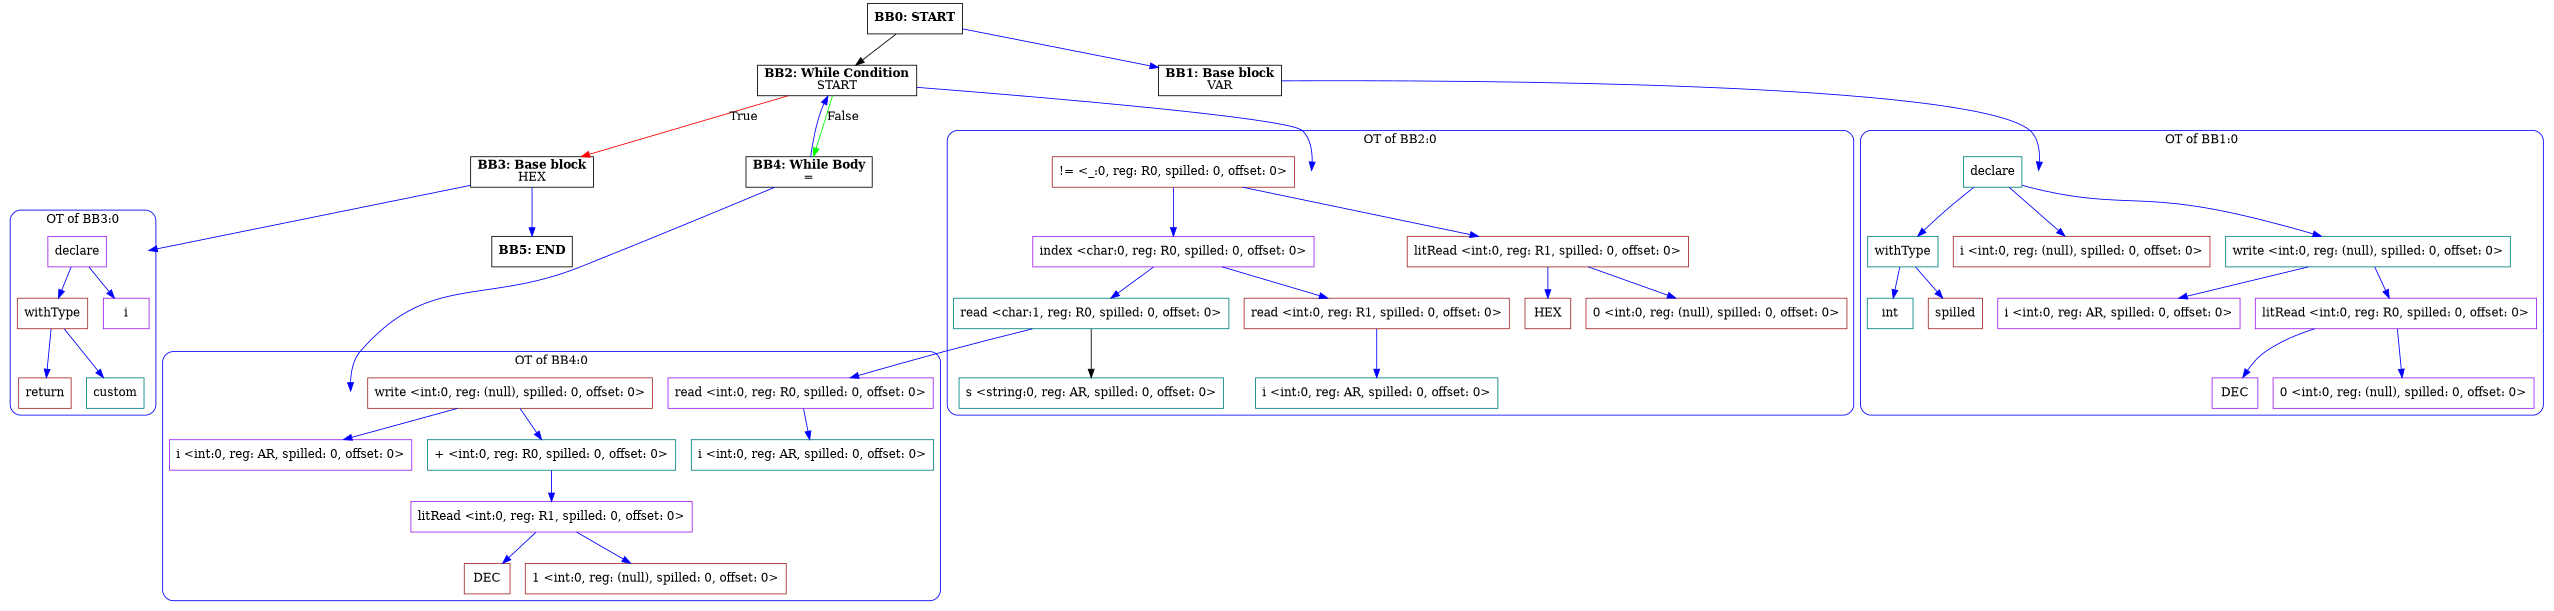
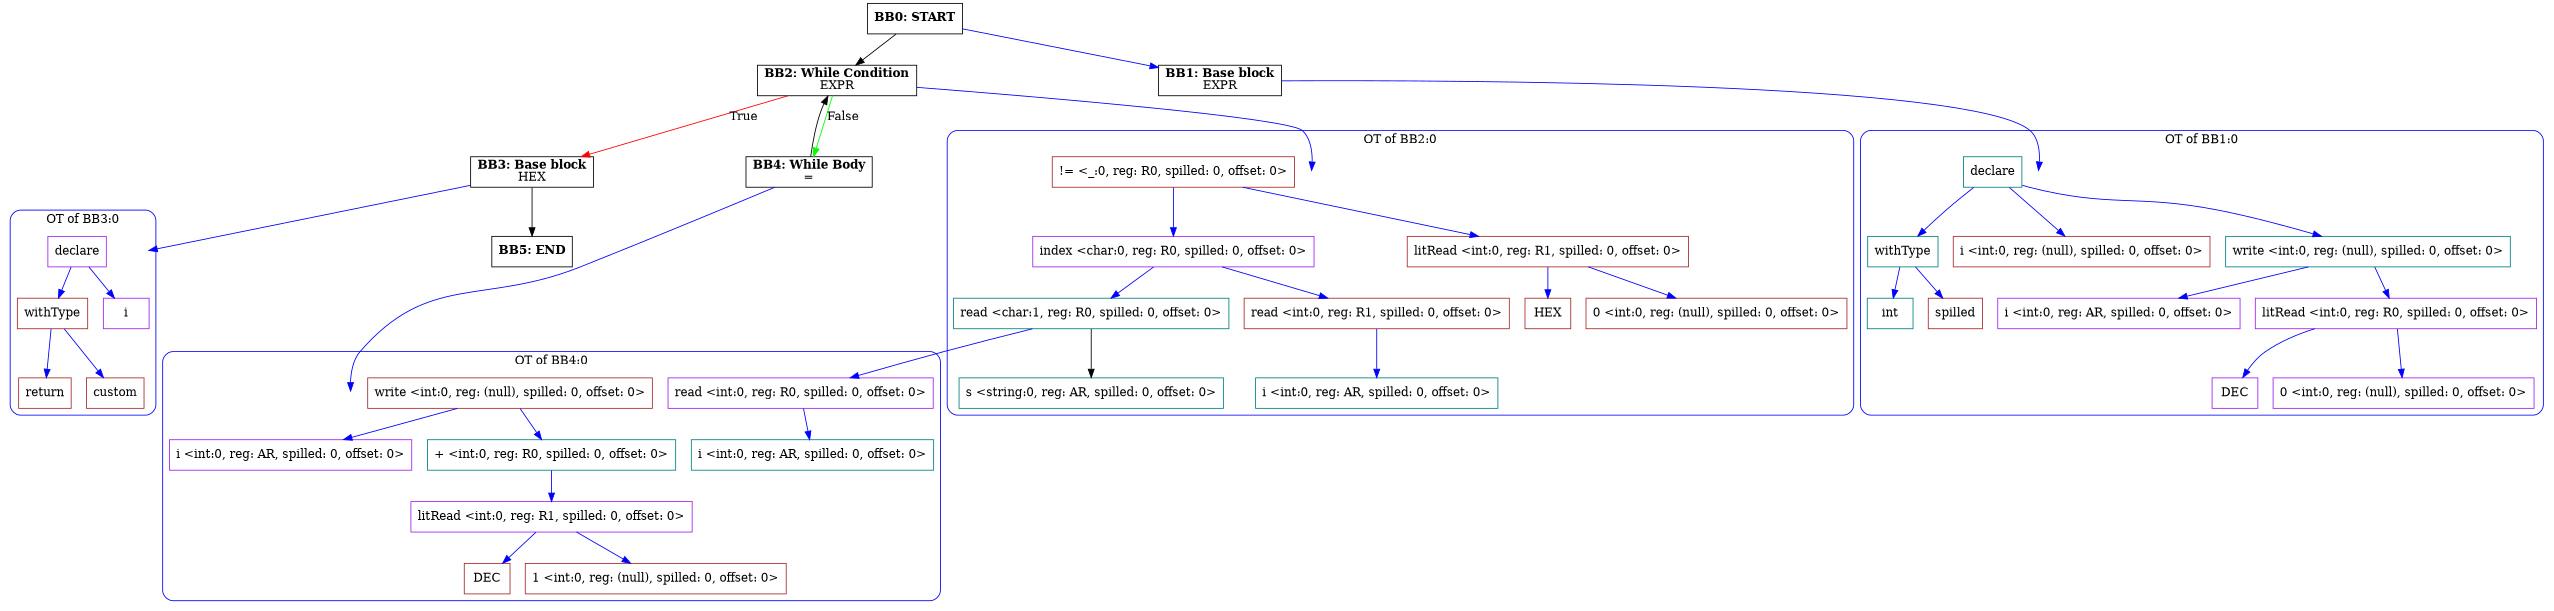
(837, 86) -> (837, 86)
(1220, 86) -> (1220, 86)
(816, 130) -> (816, 130)
(532, 207) -> (532, 207)
(115, 393) -> (115, 393)
